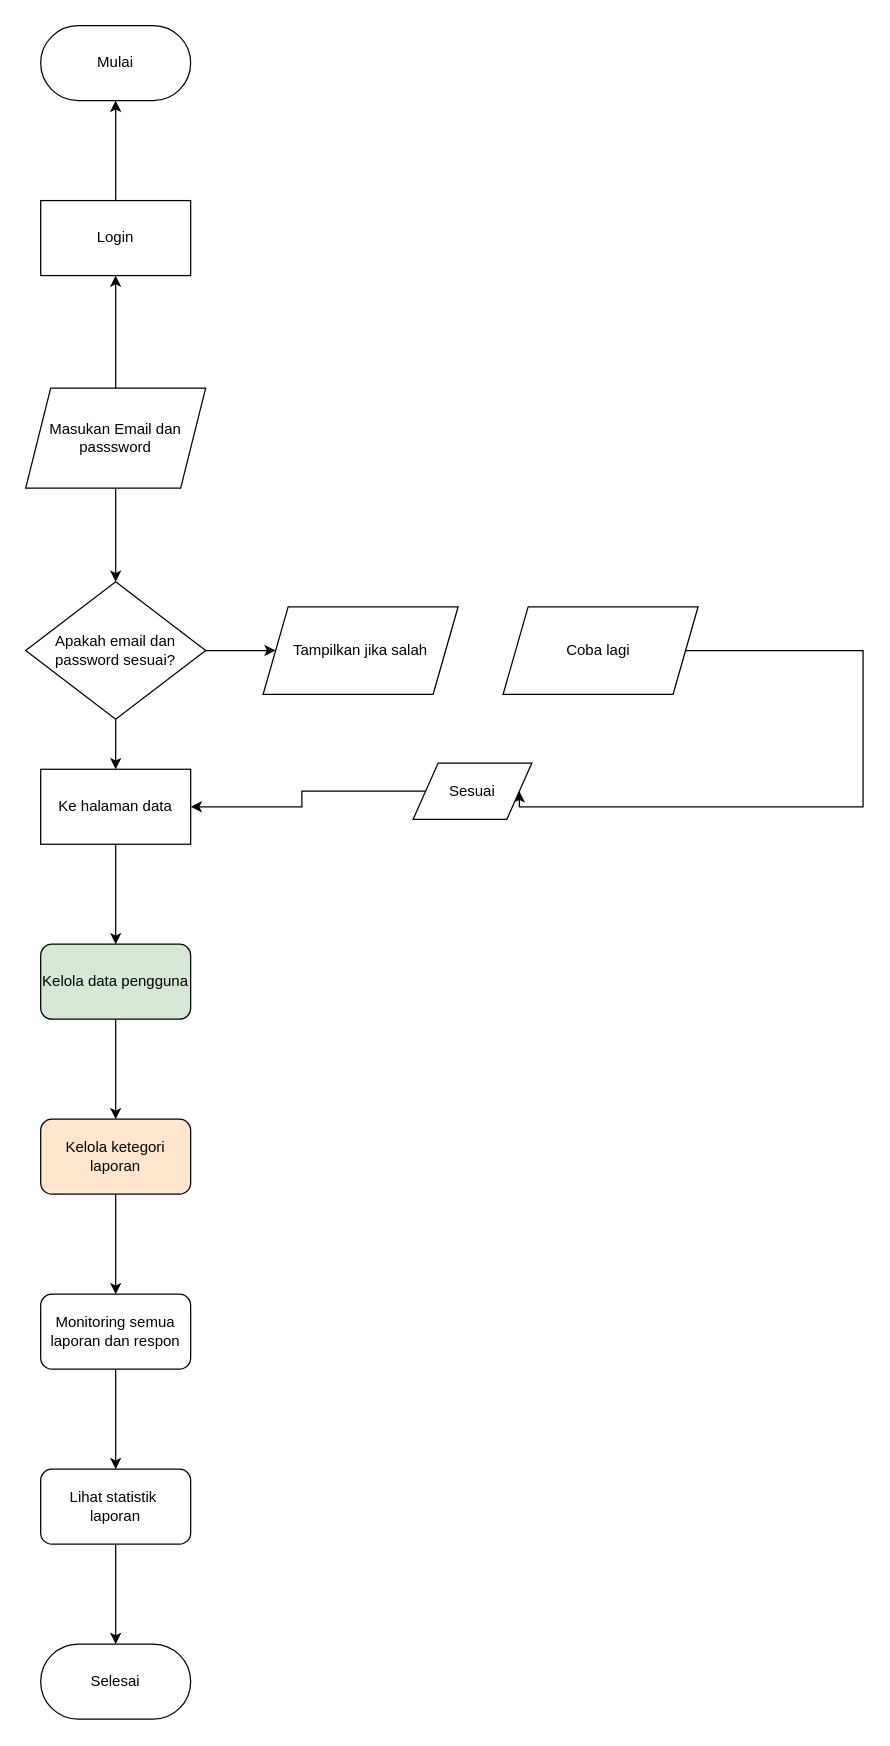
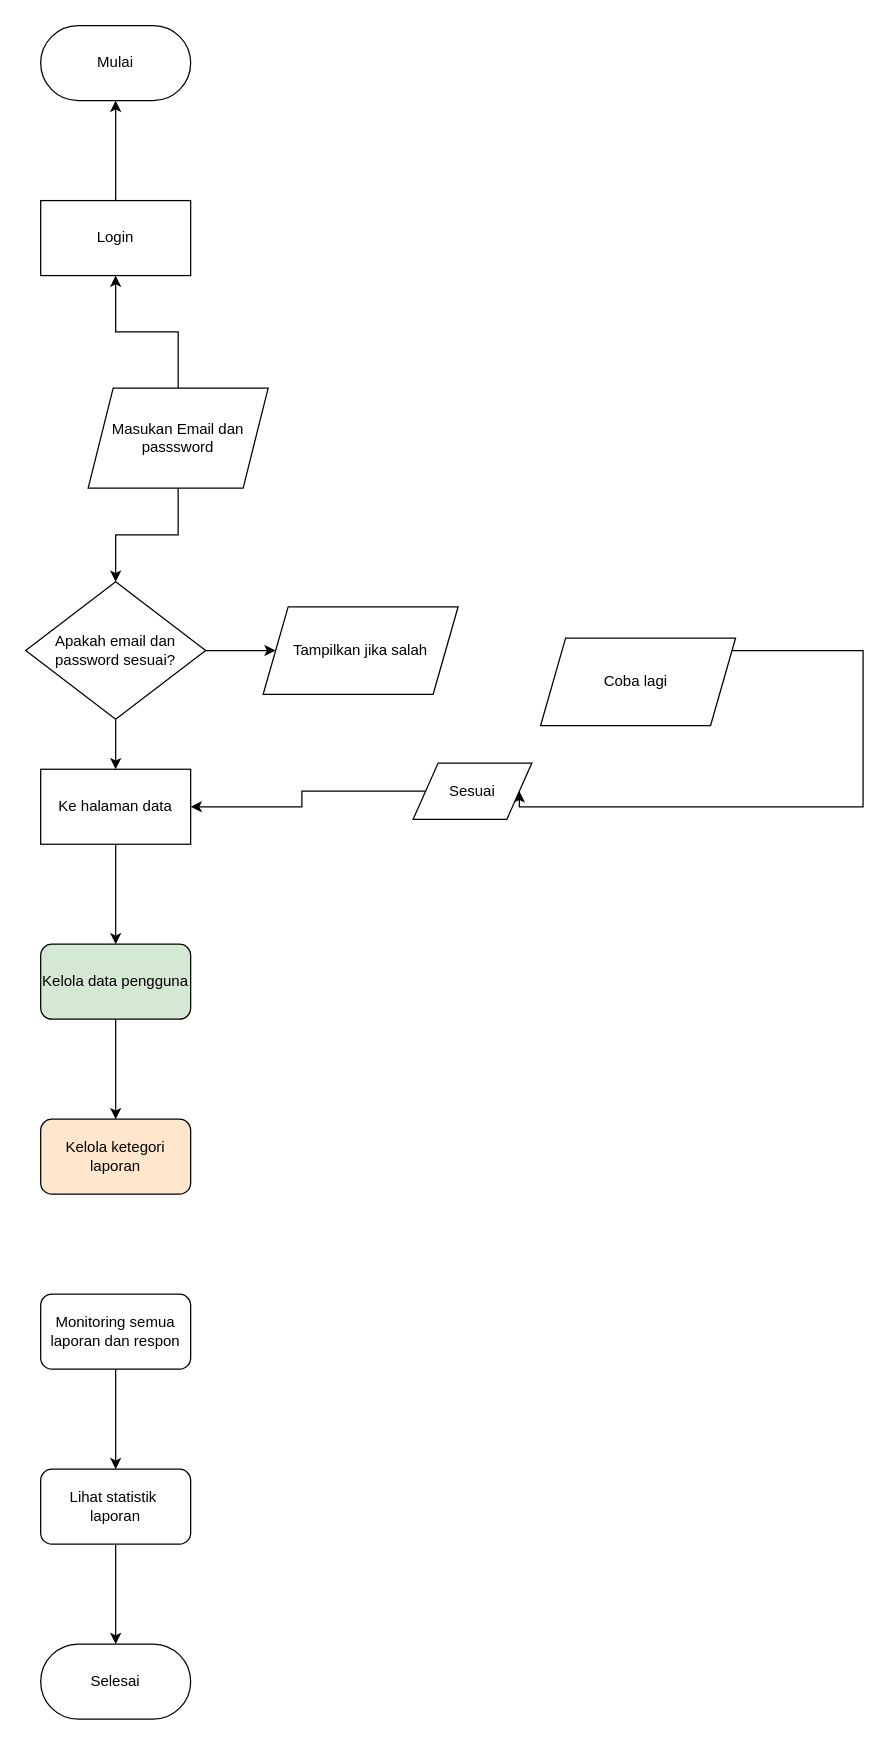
(116, 438) -> (178, 438)
(601, 651) -> (638, 682)
(116, 1240) -> none
